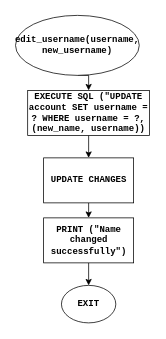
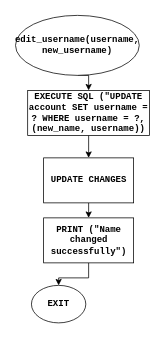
(89, 304) -> (59, 304)
